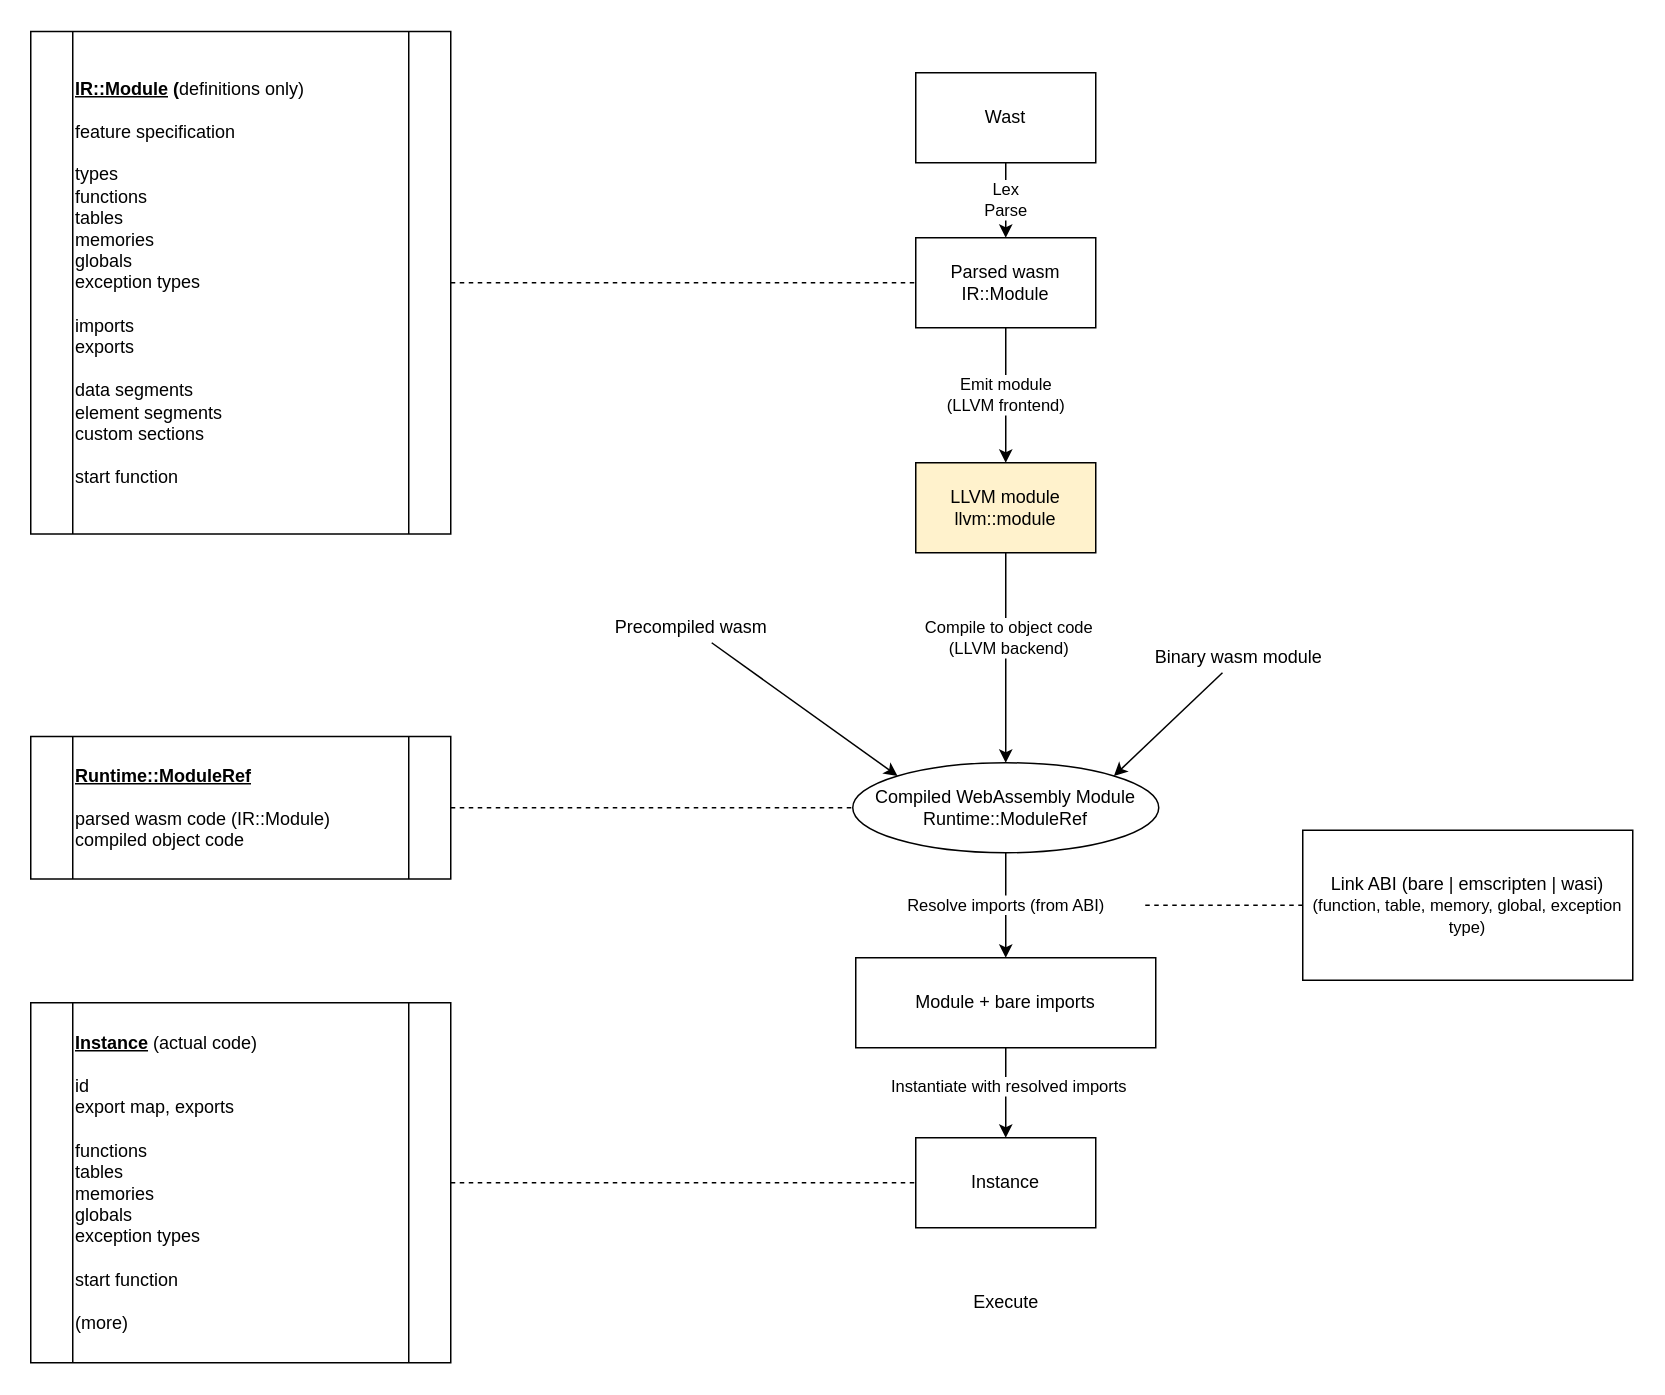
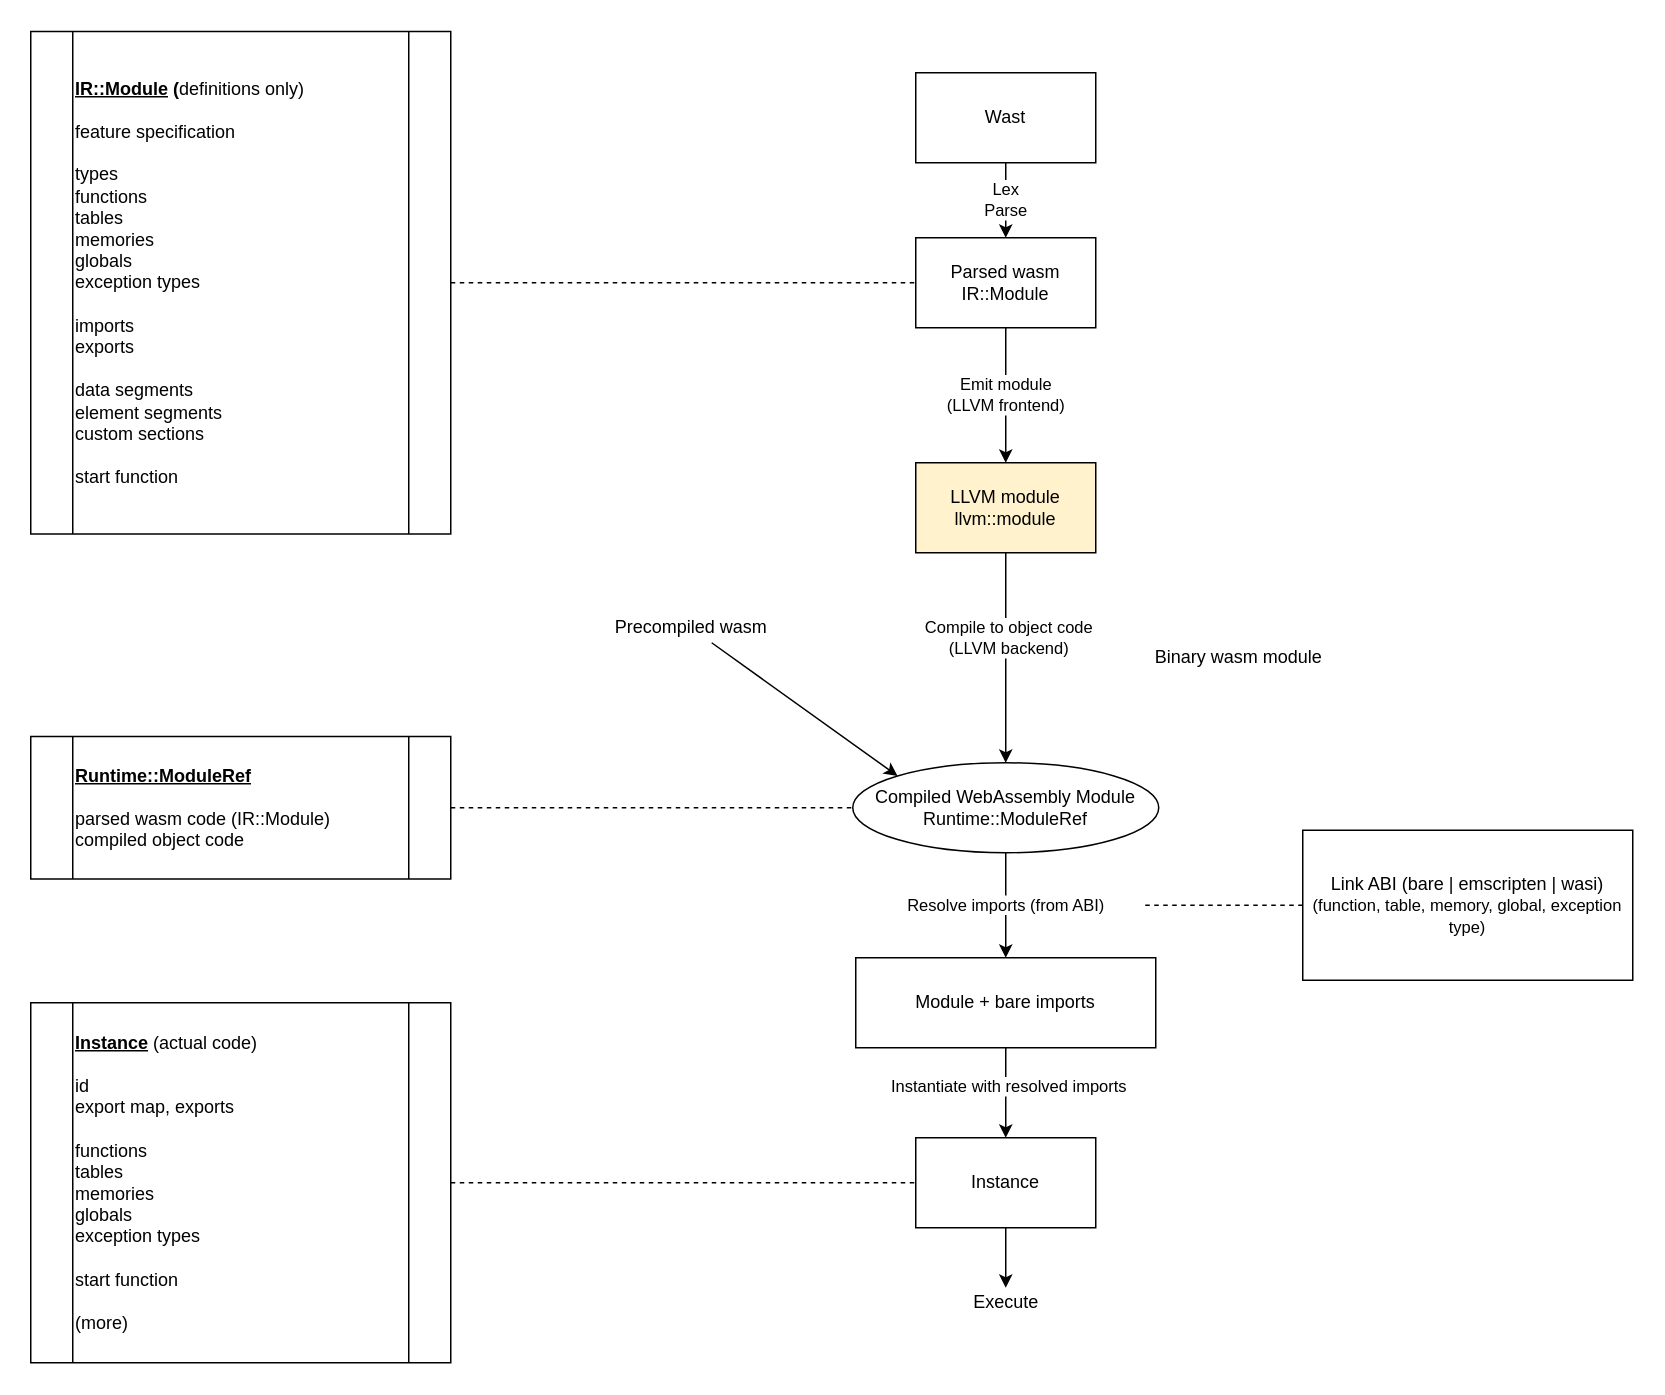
(1172, 721) -> none
none -> (1006, 1253)
